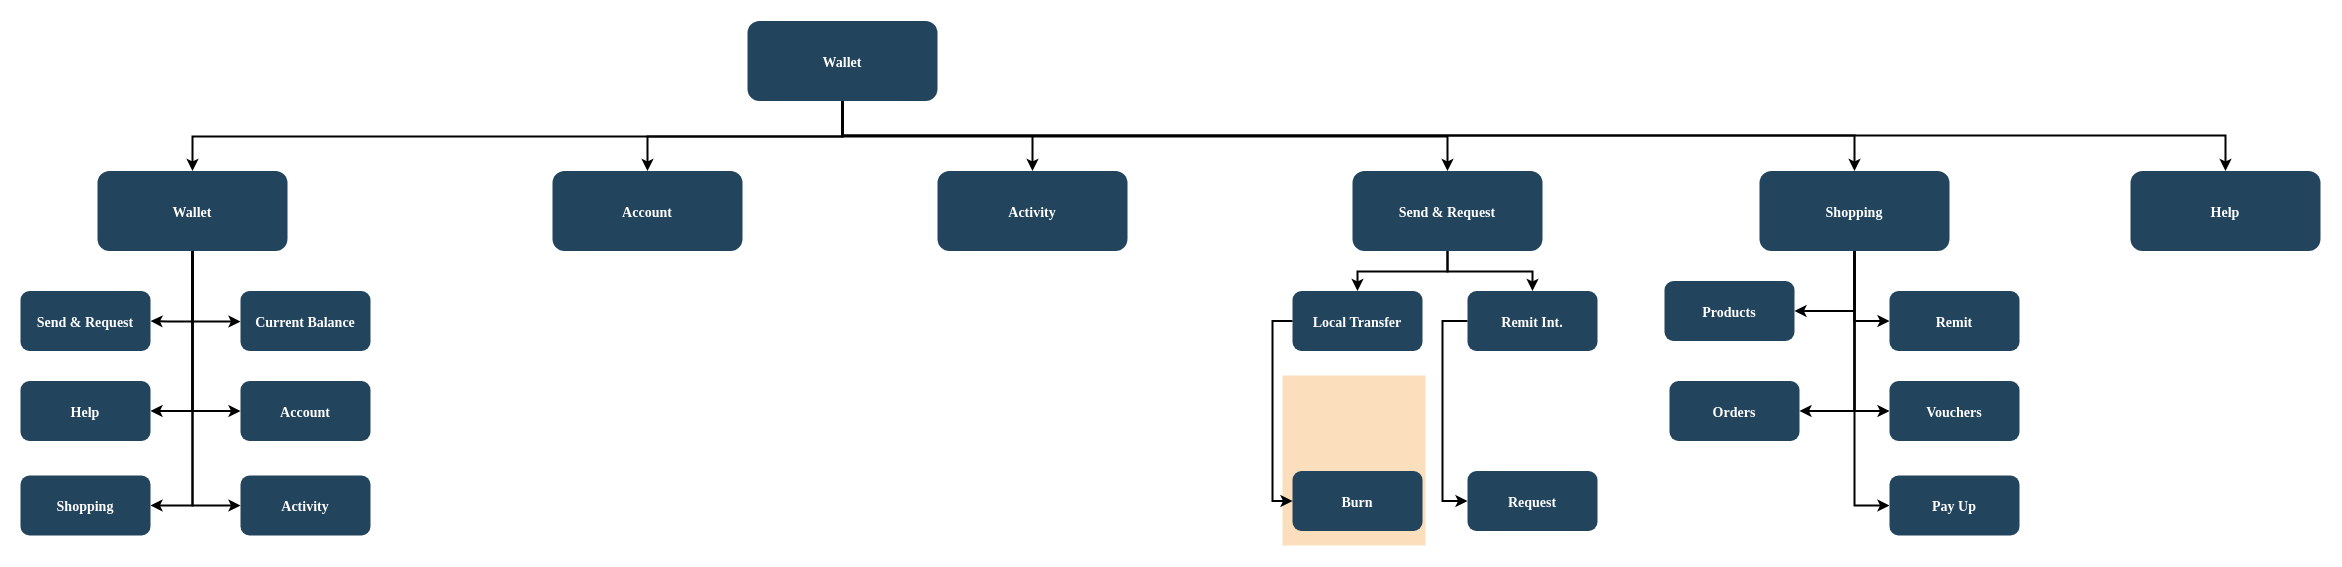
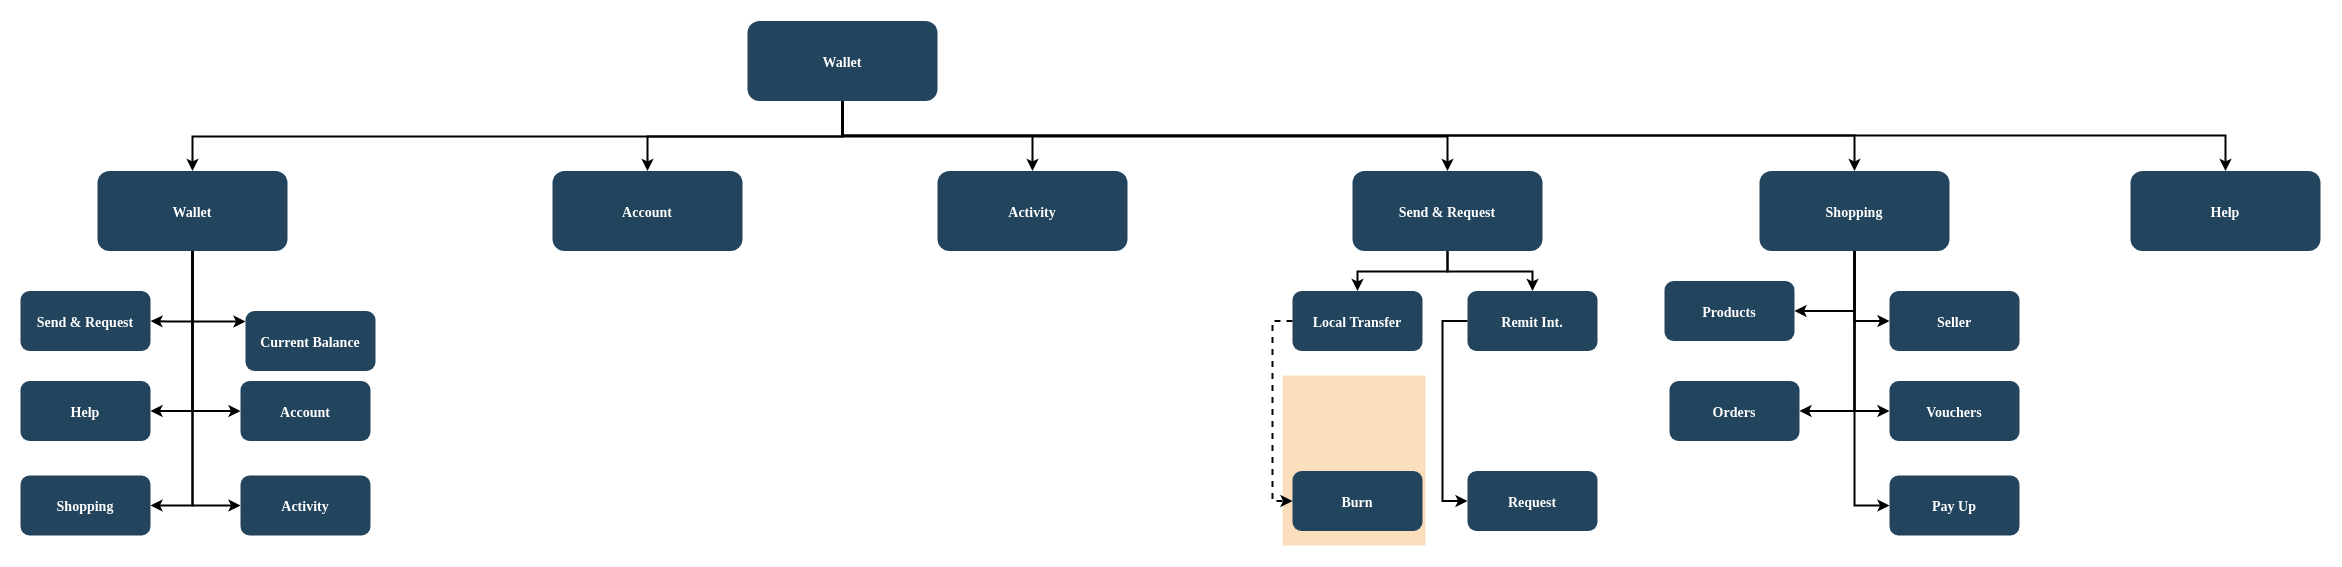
(306, 321) -> (311, 341)
(1954, 322) -> (1954, 322)
(1273, 406) -> (1273, 406)
